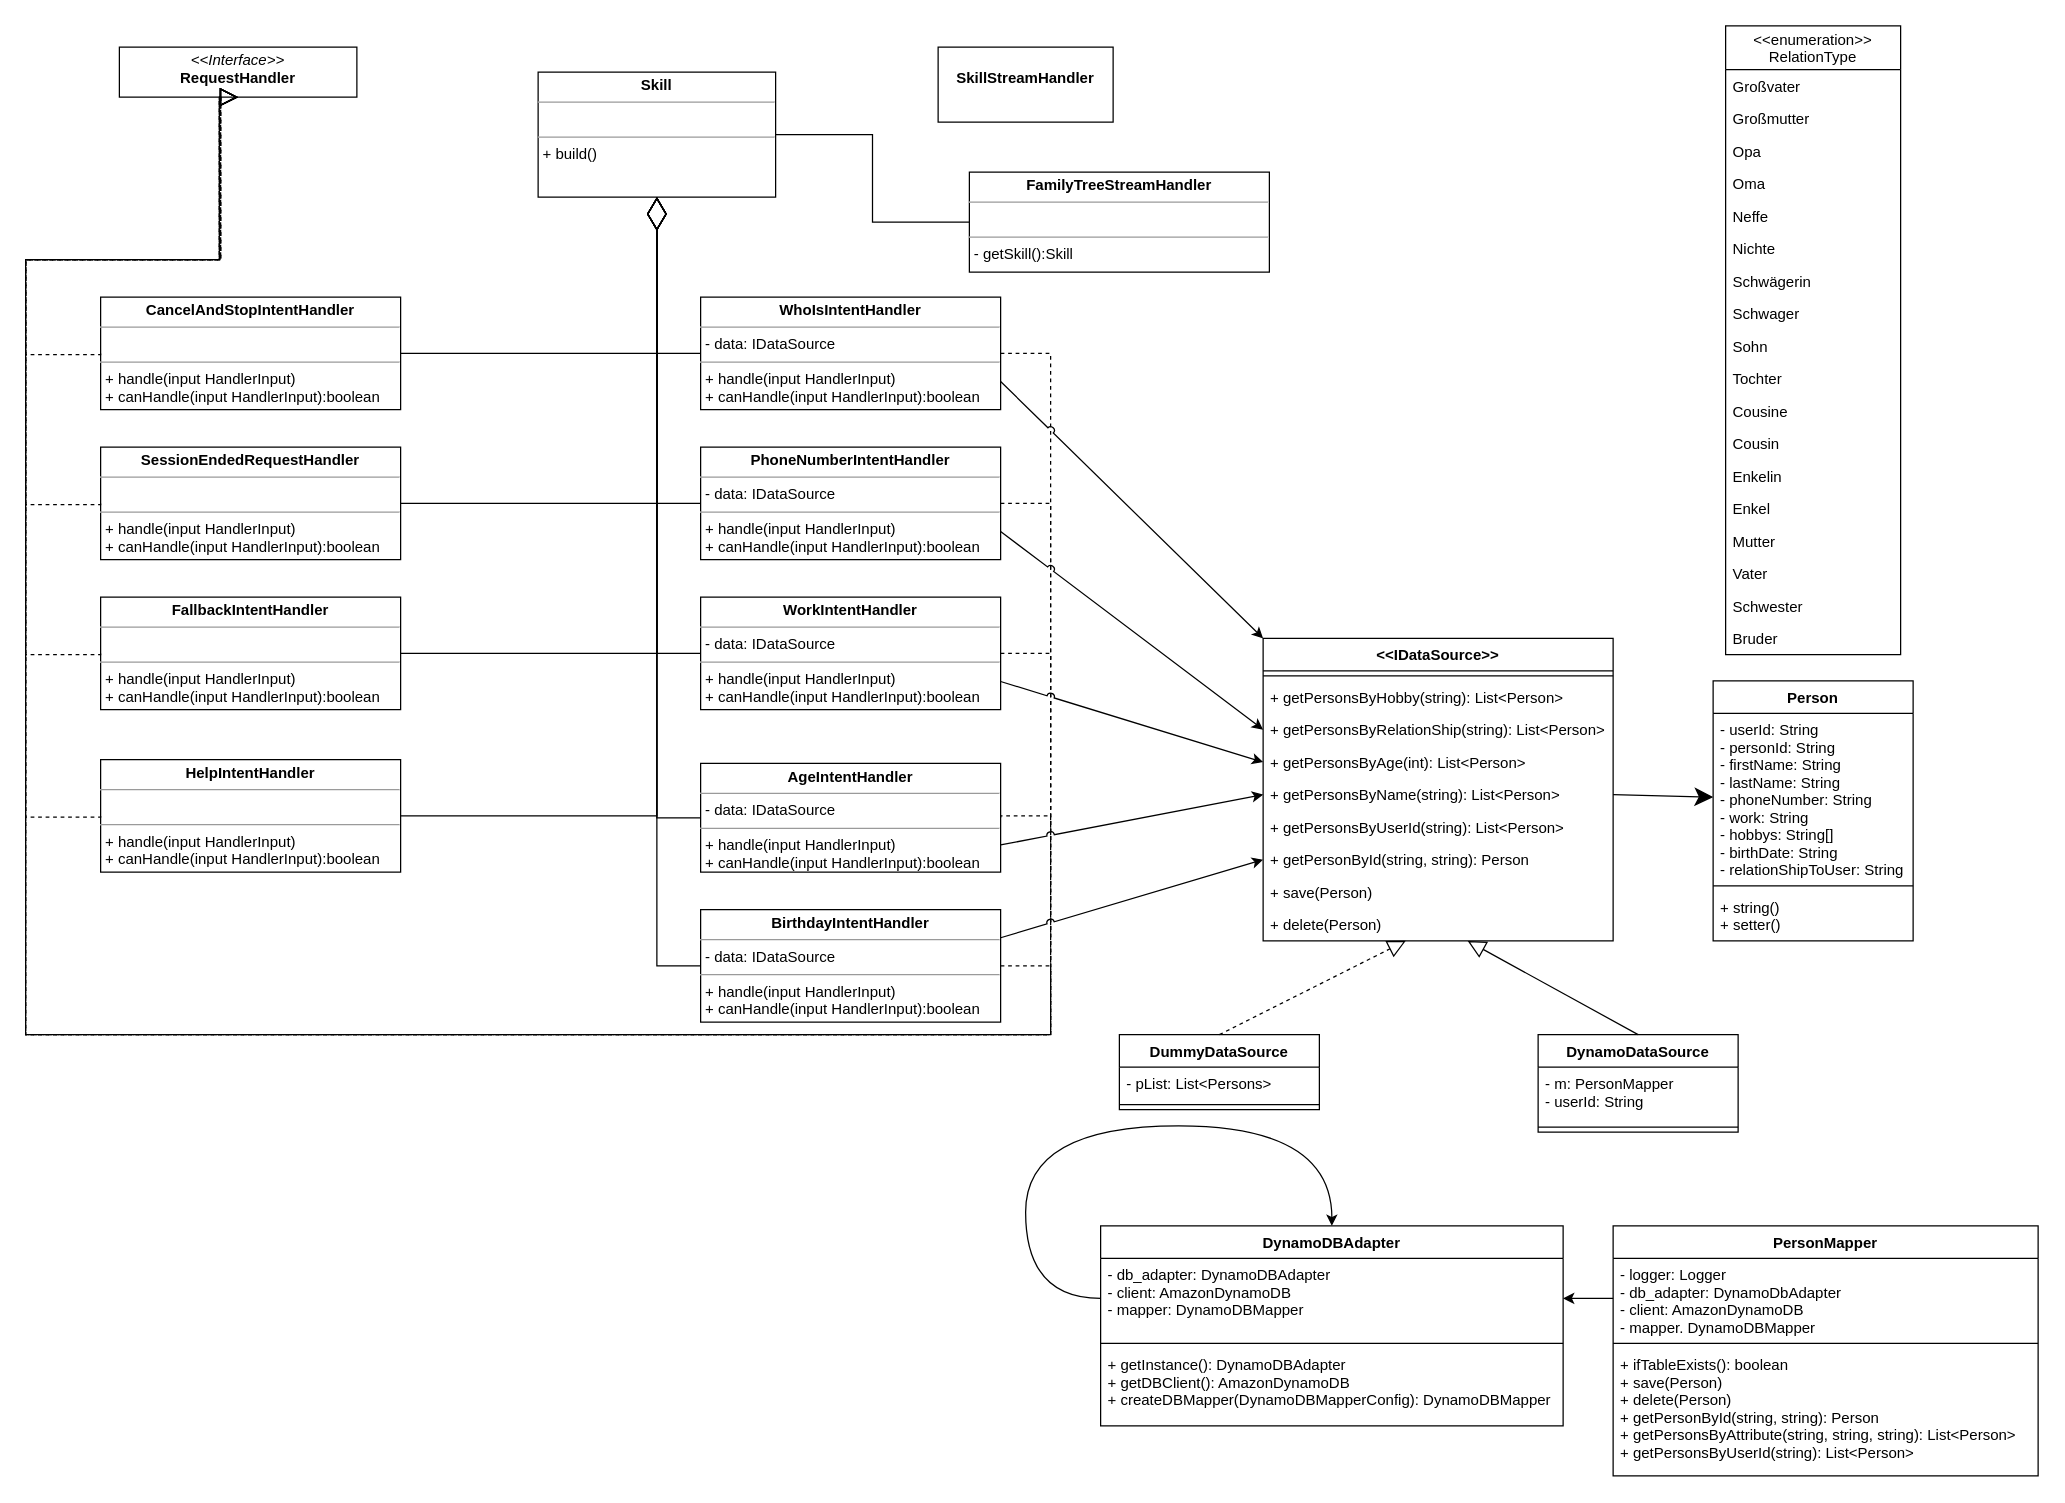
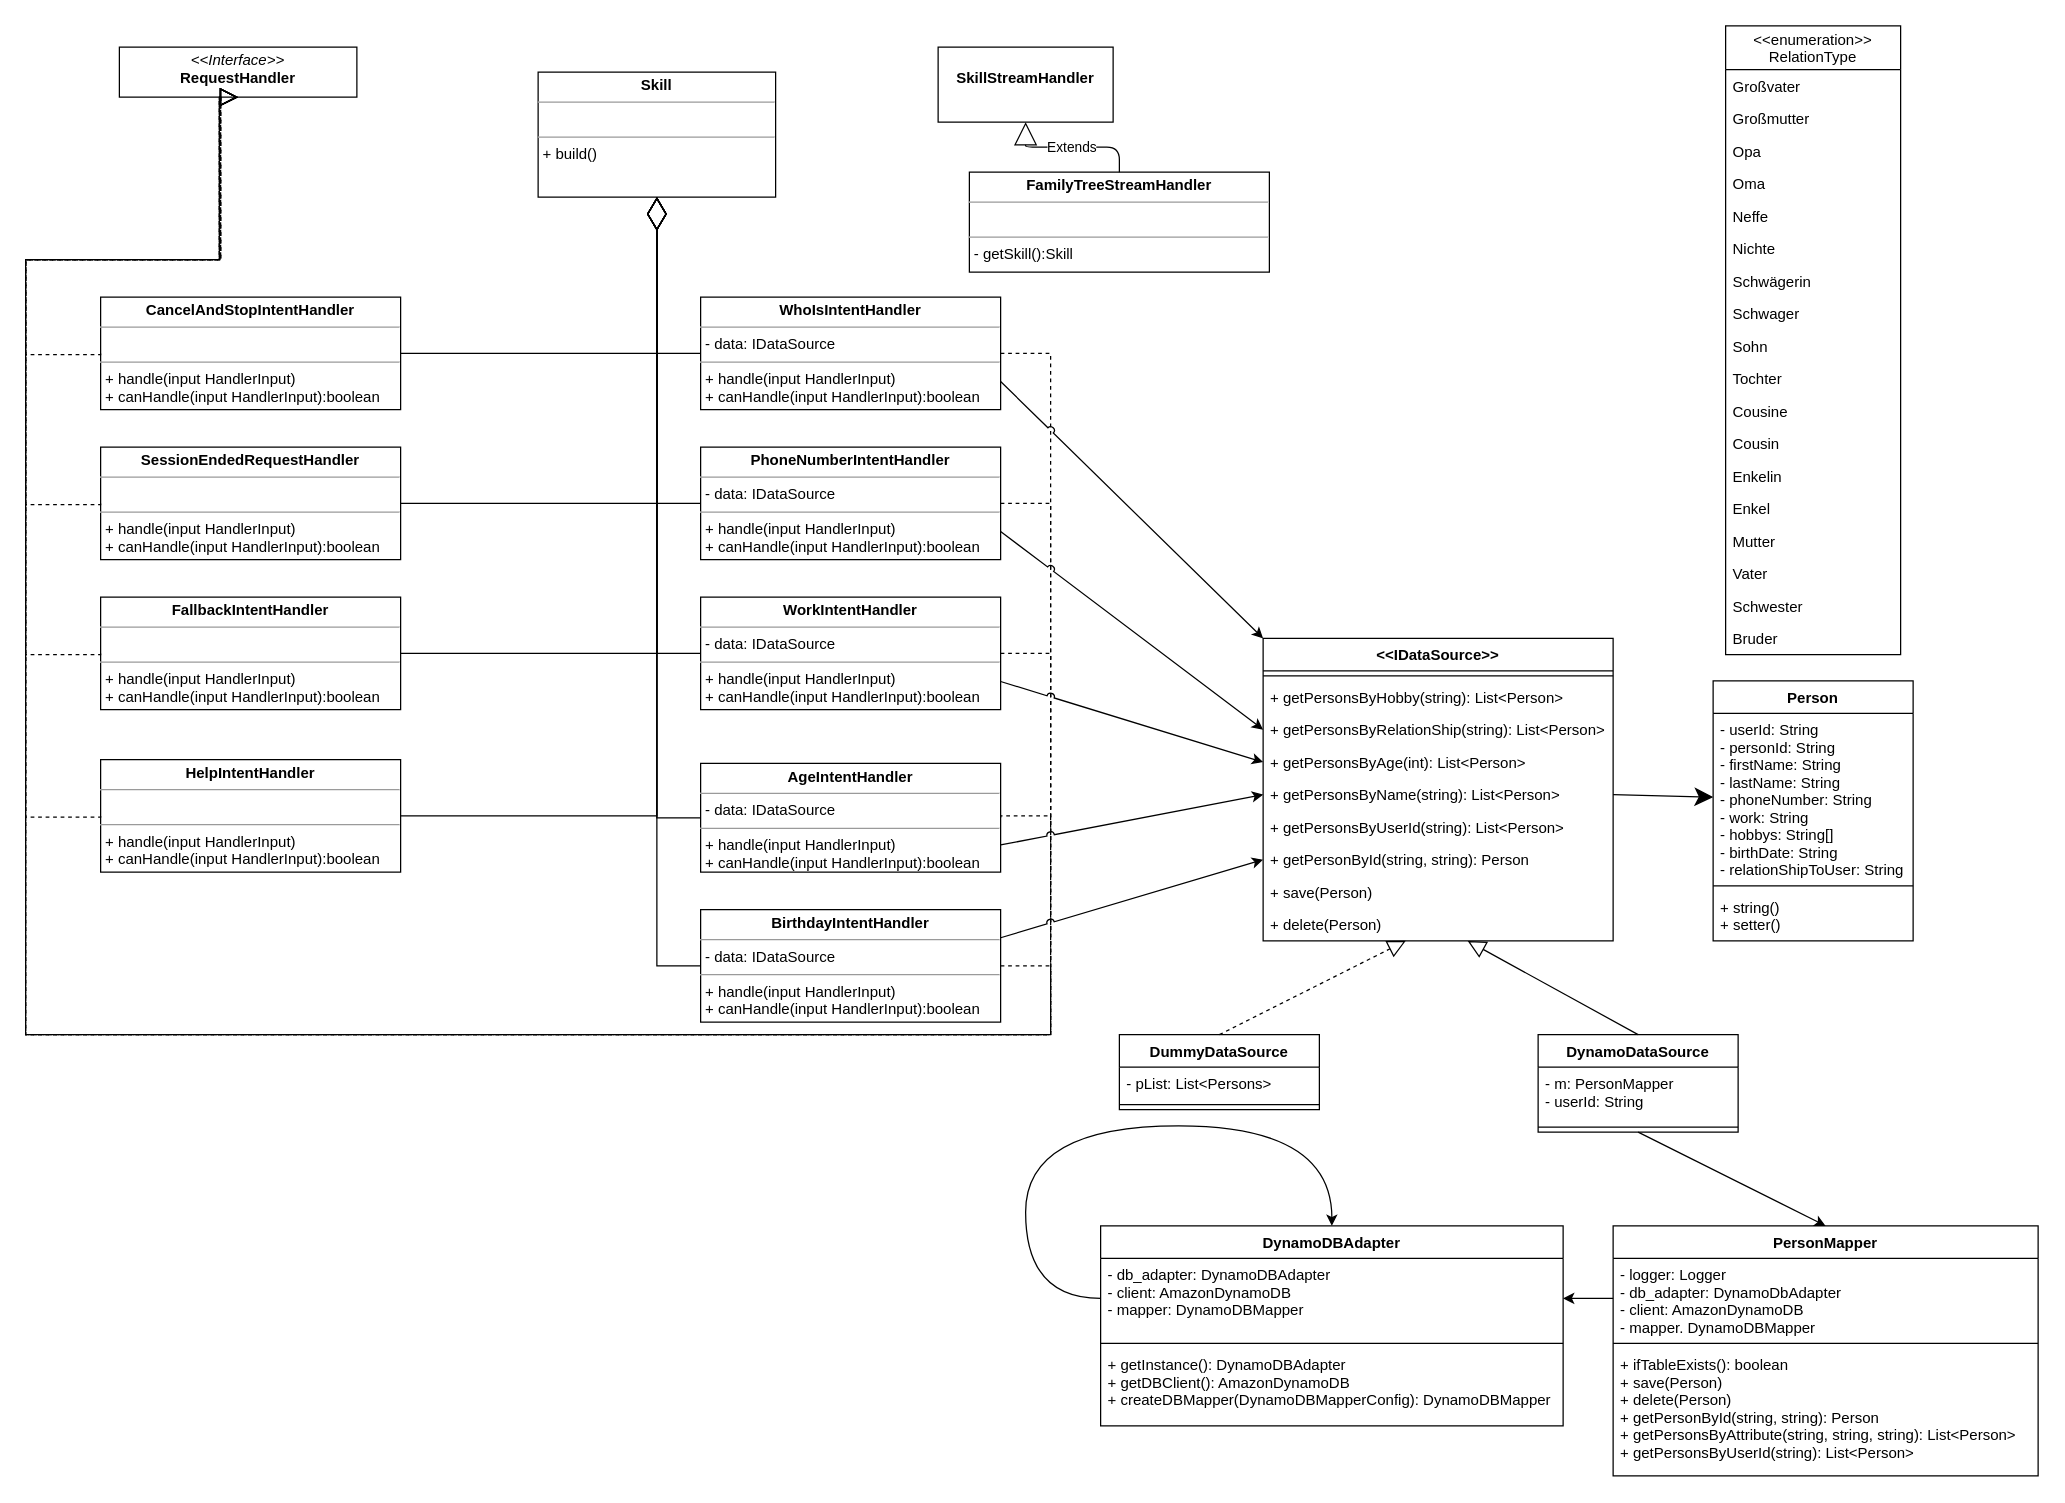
none -> (1080, 147)
(873, 178) -> none
none -> (1730, 1178)
